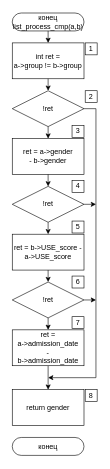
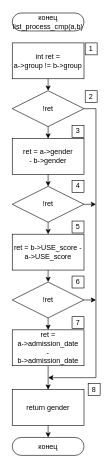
(48, 37) -> none
(92, 396) -> (95, 390)
none -> (48, 432)
